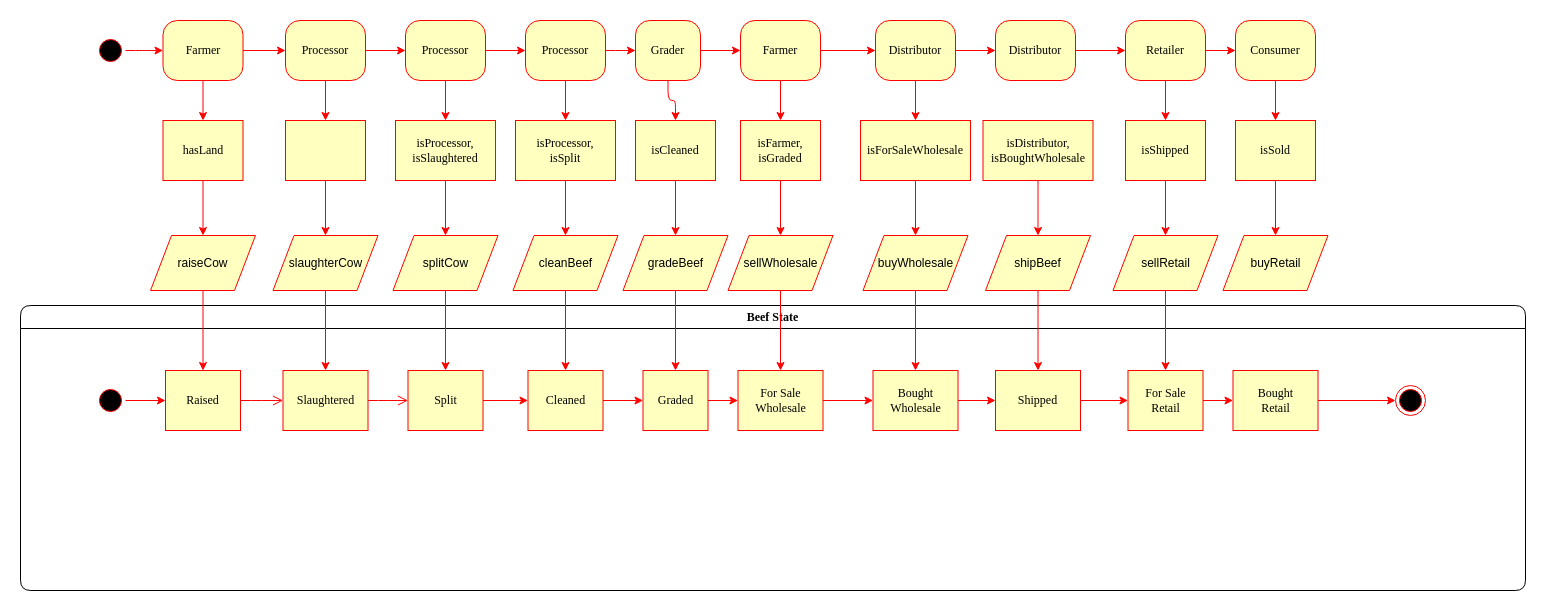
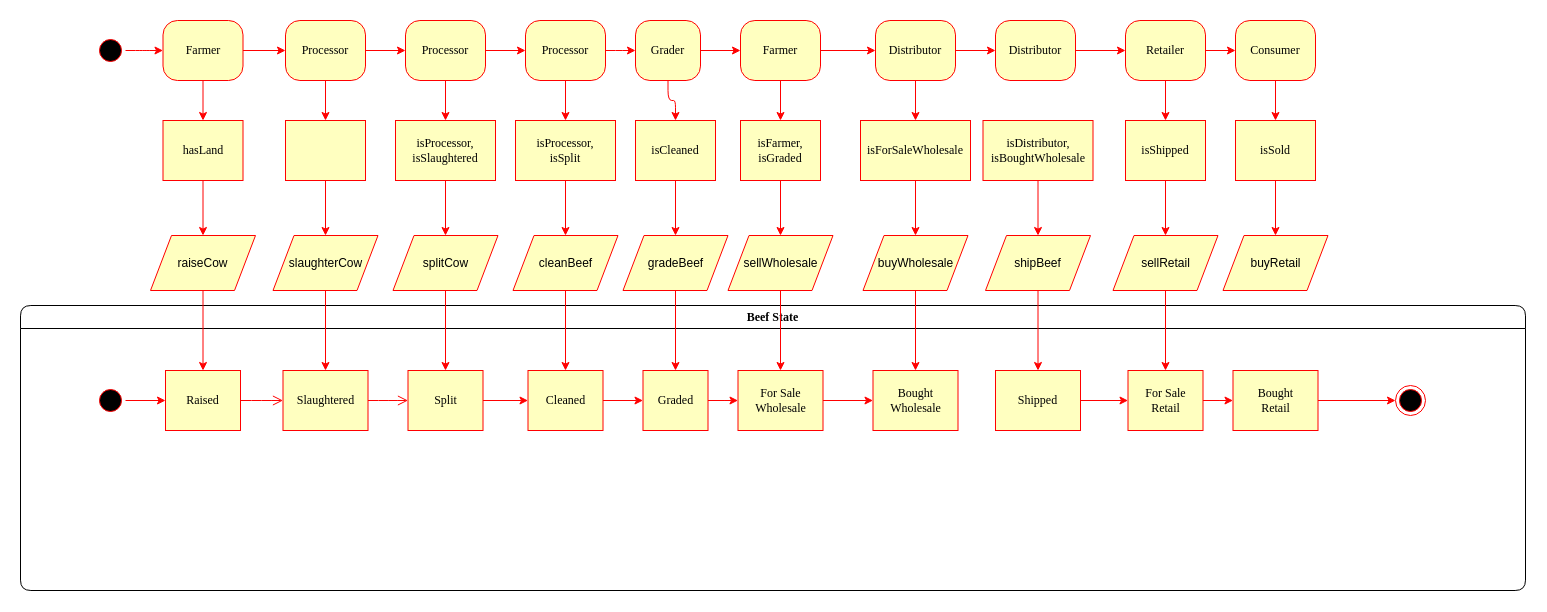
(975, 401) -> none
